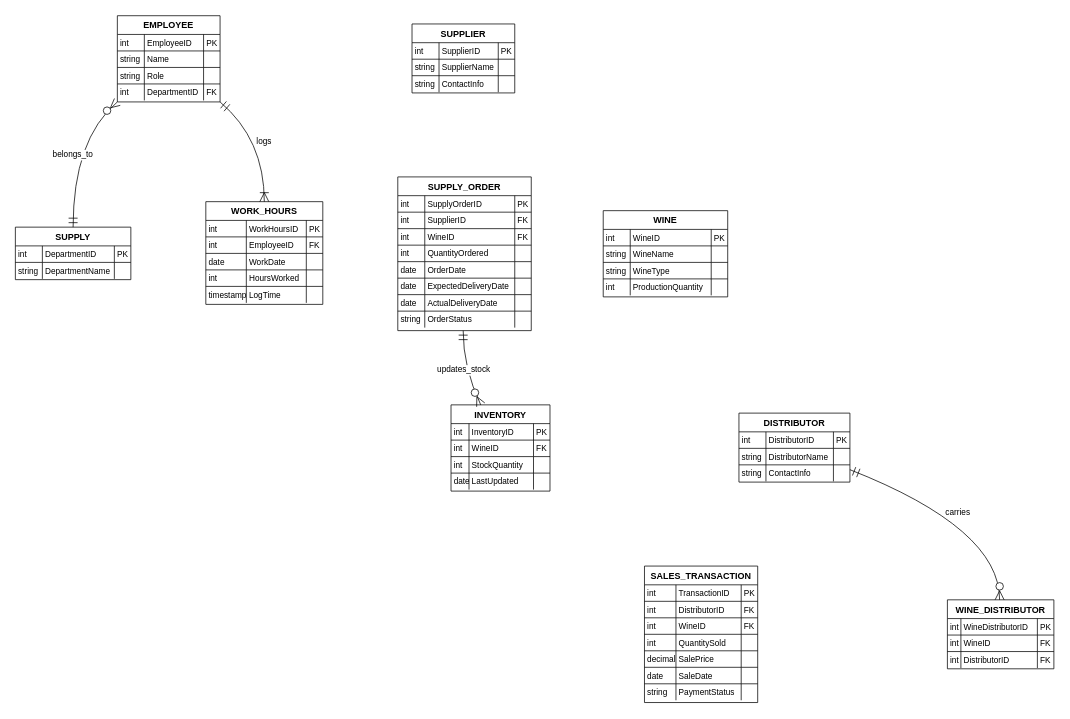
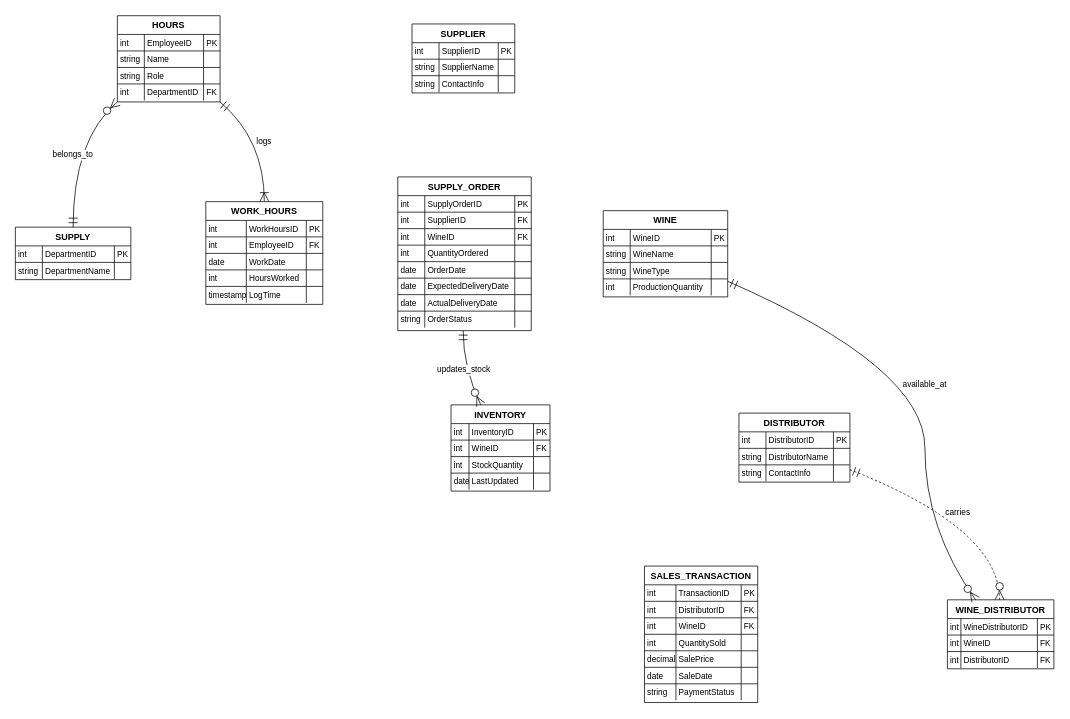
(168, 25) -> (168, 25)
none -> (906, 397)
(943, 516) -> (943, 516)
